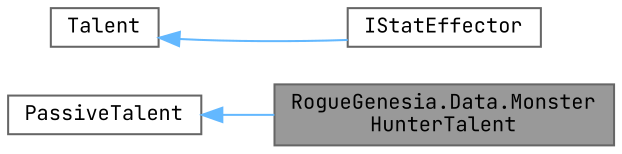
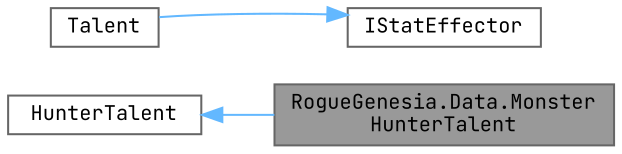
(264, 41) -> (243, 14)
(105, 115) -> (105, 115)
